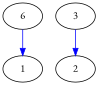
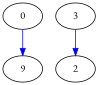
(23, 16) -> (23, 16)
(23, 69) -> (23, 69)
